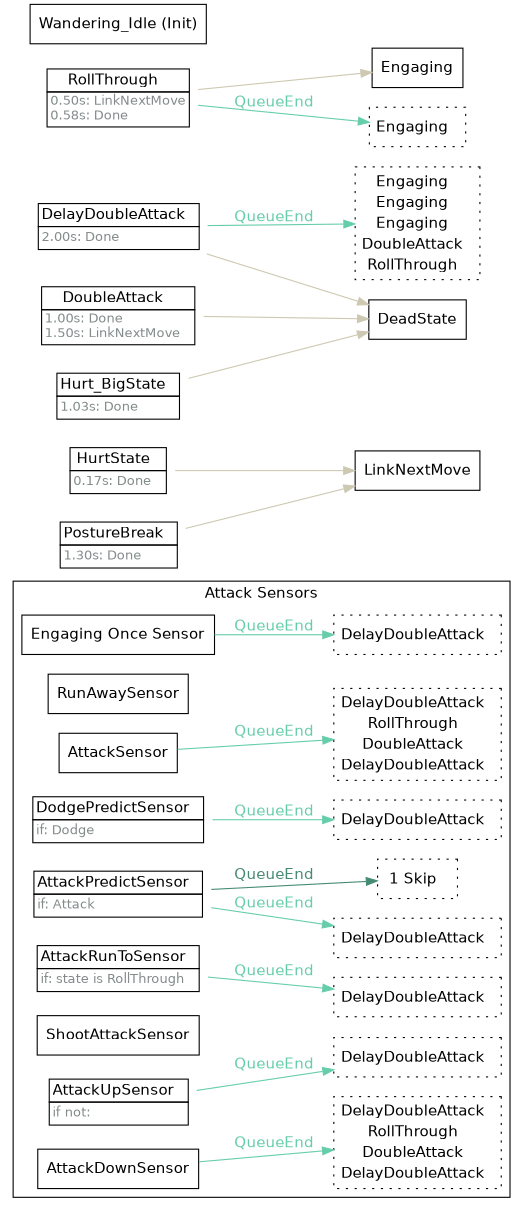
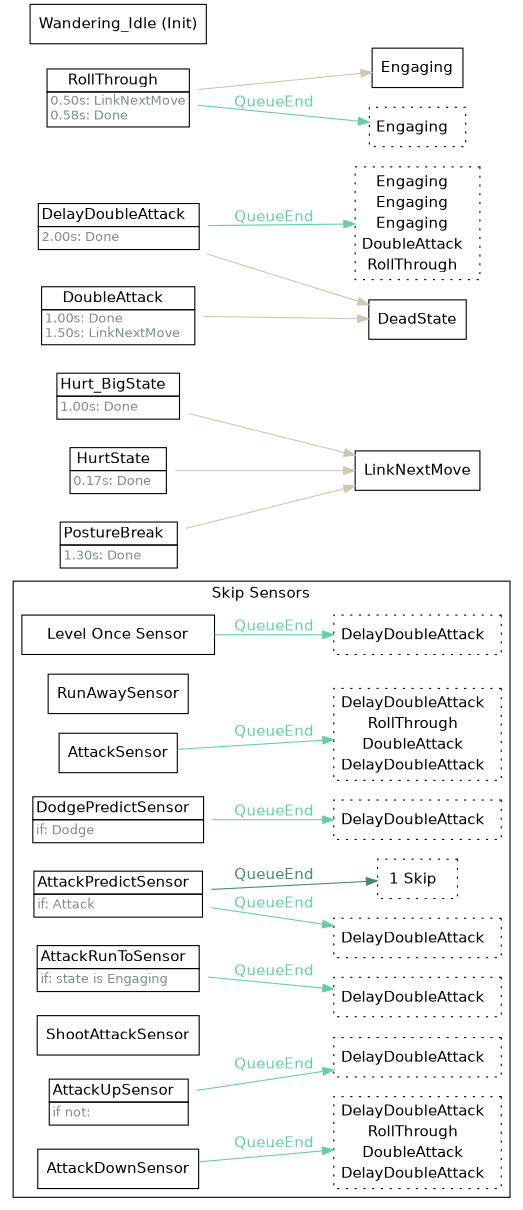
(273, 357) -> (266, 433)
(100, 407) -> (100, 407)
(262, 594) -> (262, 594)
(118, 635) -> (118, 635)
(113, 979) -> (105, 979)
